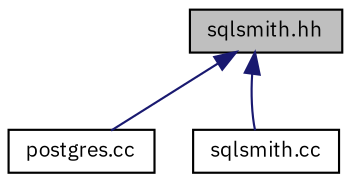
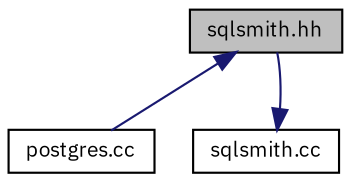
(252, 102) -> (280, 81)
